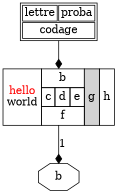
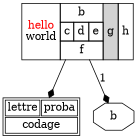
(59, 50) -> (59, 74)
